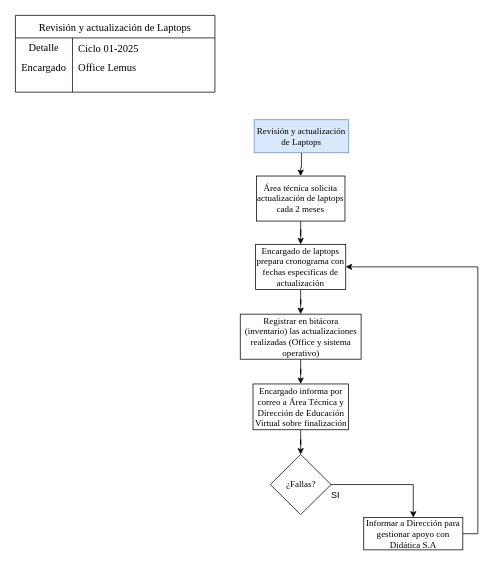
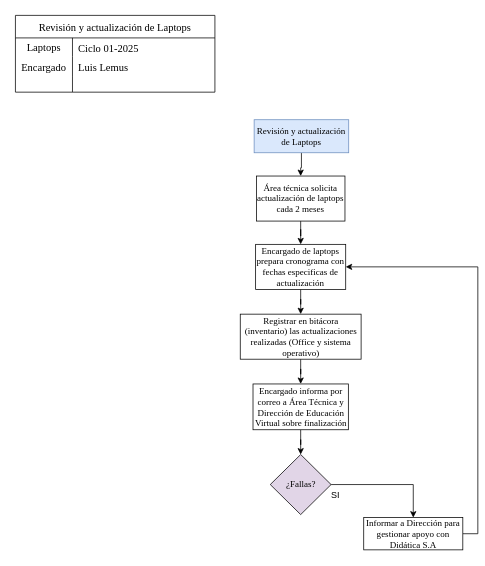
(44, 48) -> (44, 48)
(116, 67) -> (109, 67)
(300, 484) -> (300, 484)
